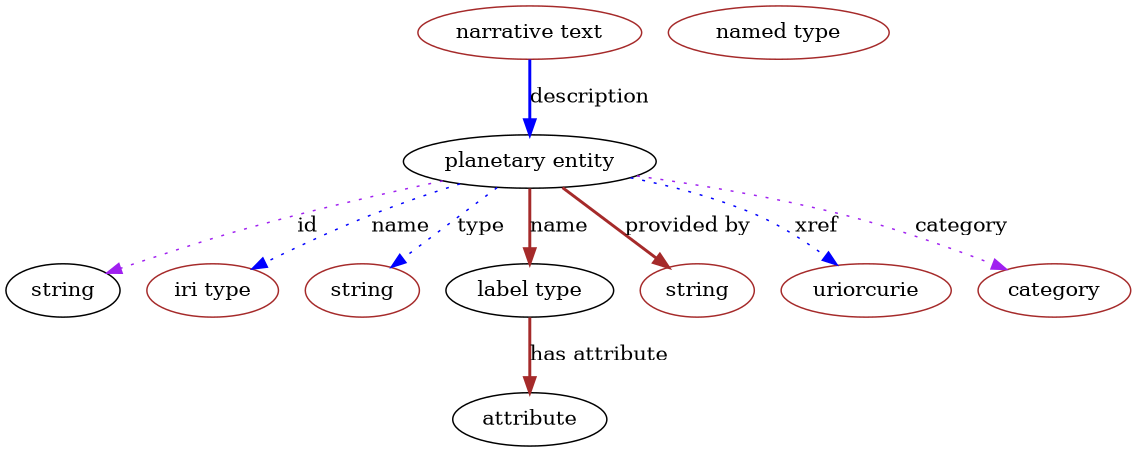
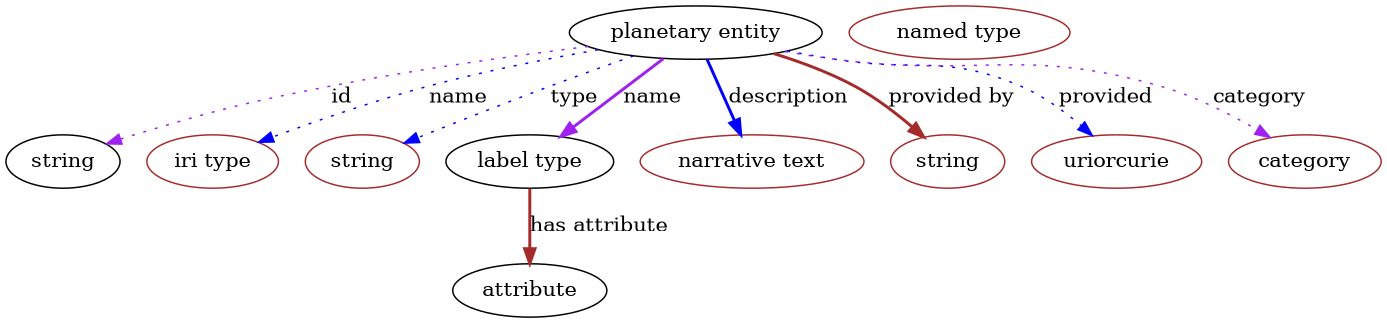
(530, 90) -> (721, 90)
(530, 219) -> (618, 93)
(817, 226) -> (1106, 97)
